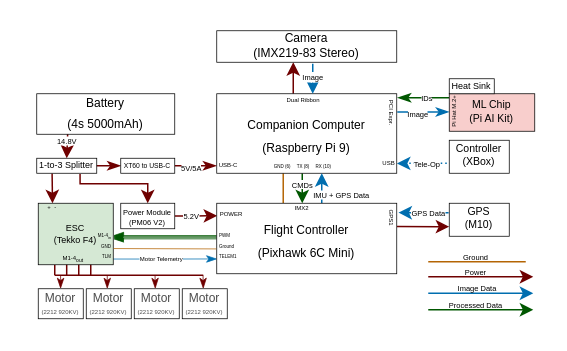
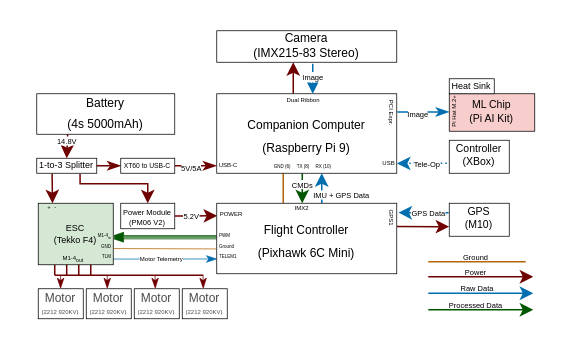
(307, 47) -> (307, 47)
(428, 98) -> none
(478, 287) -> (478, 287)
